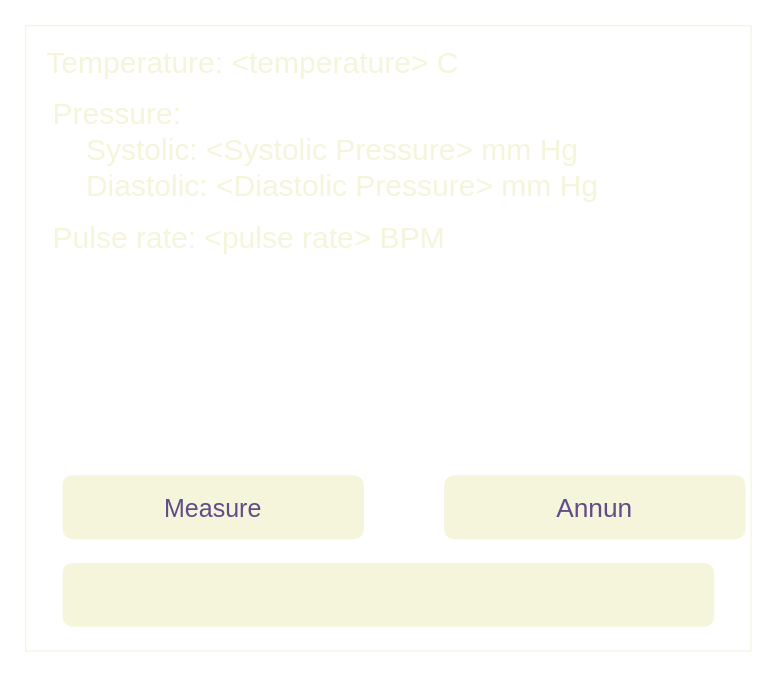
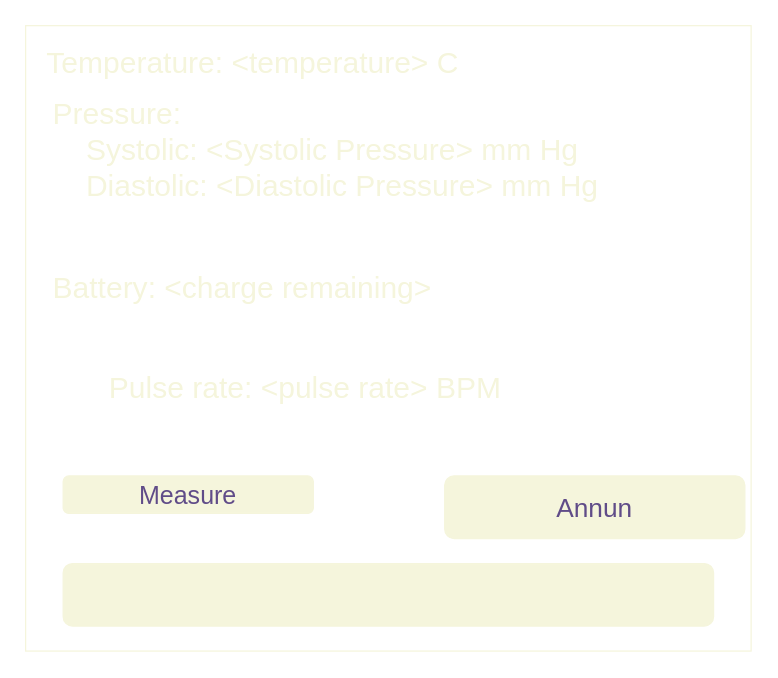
(369, 238) -> (426, 388)
none -> (369, 288)
(213, 507) -> (188, 494)
